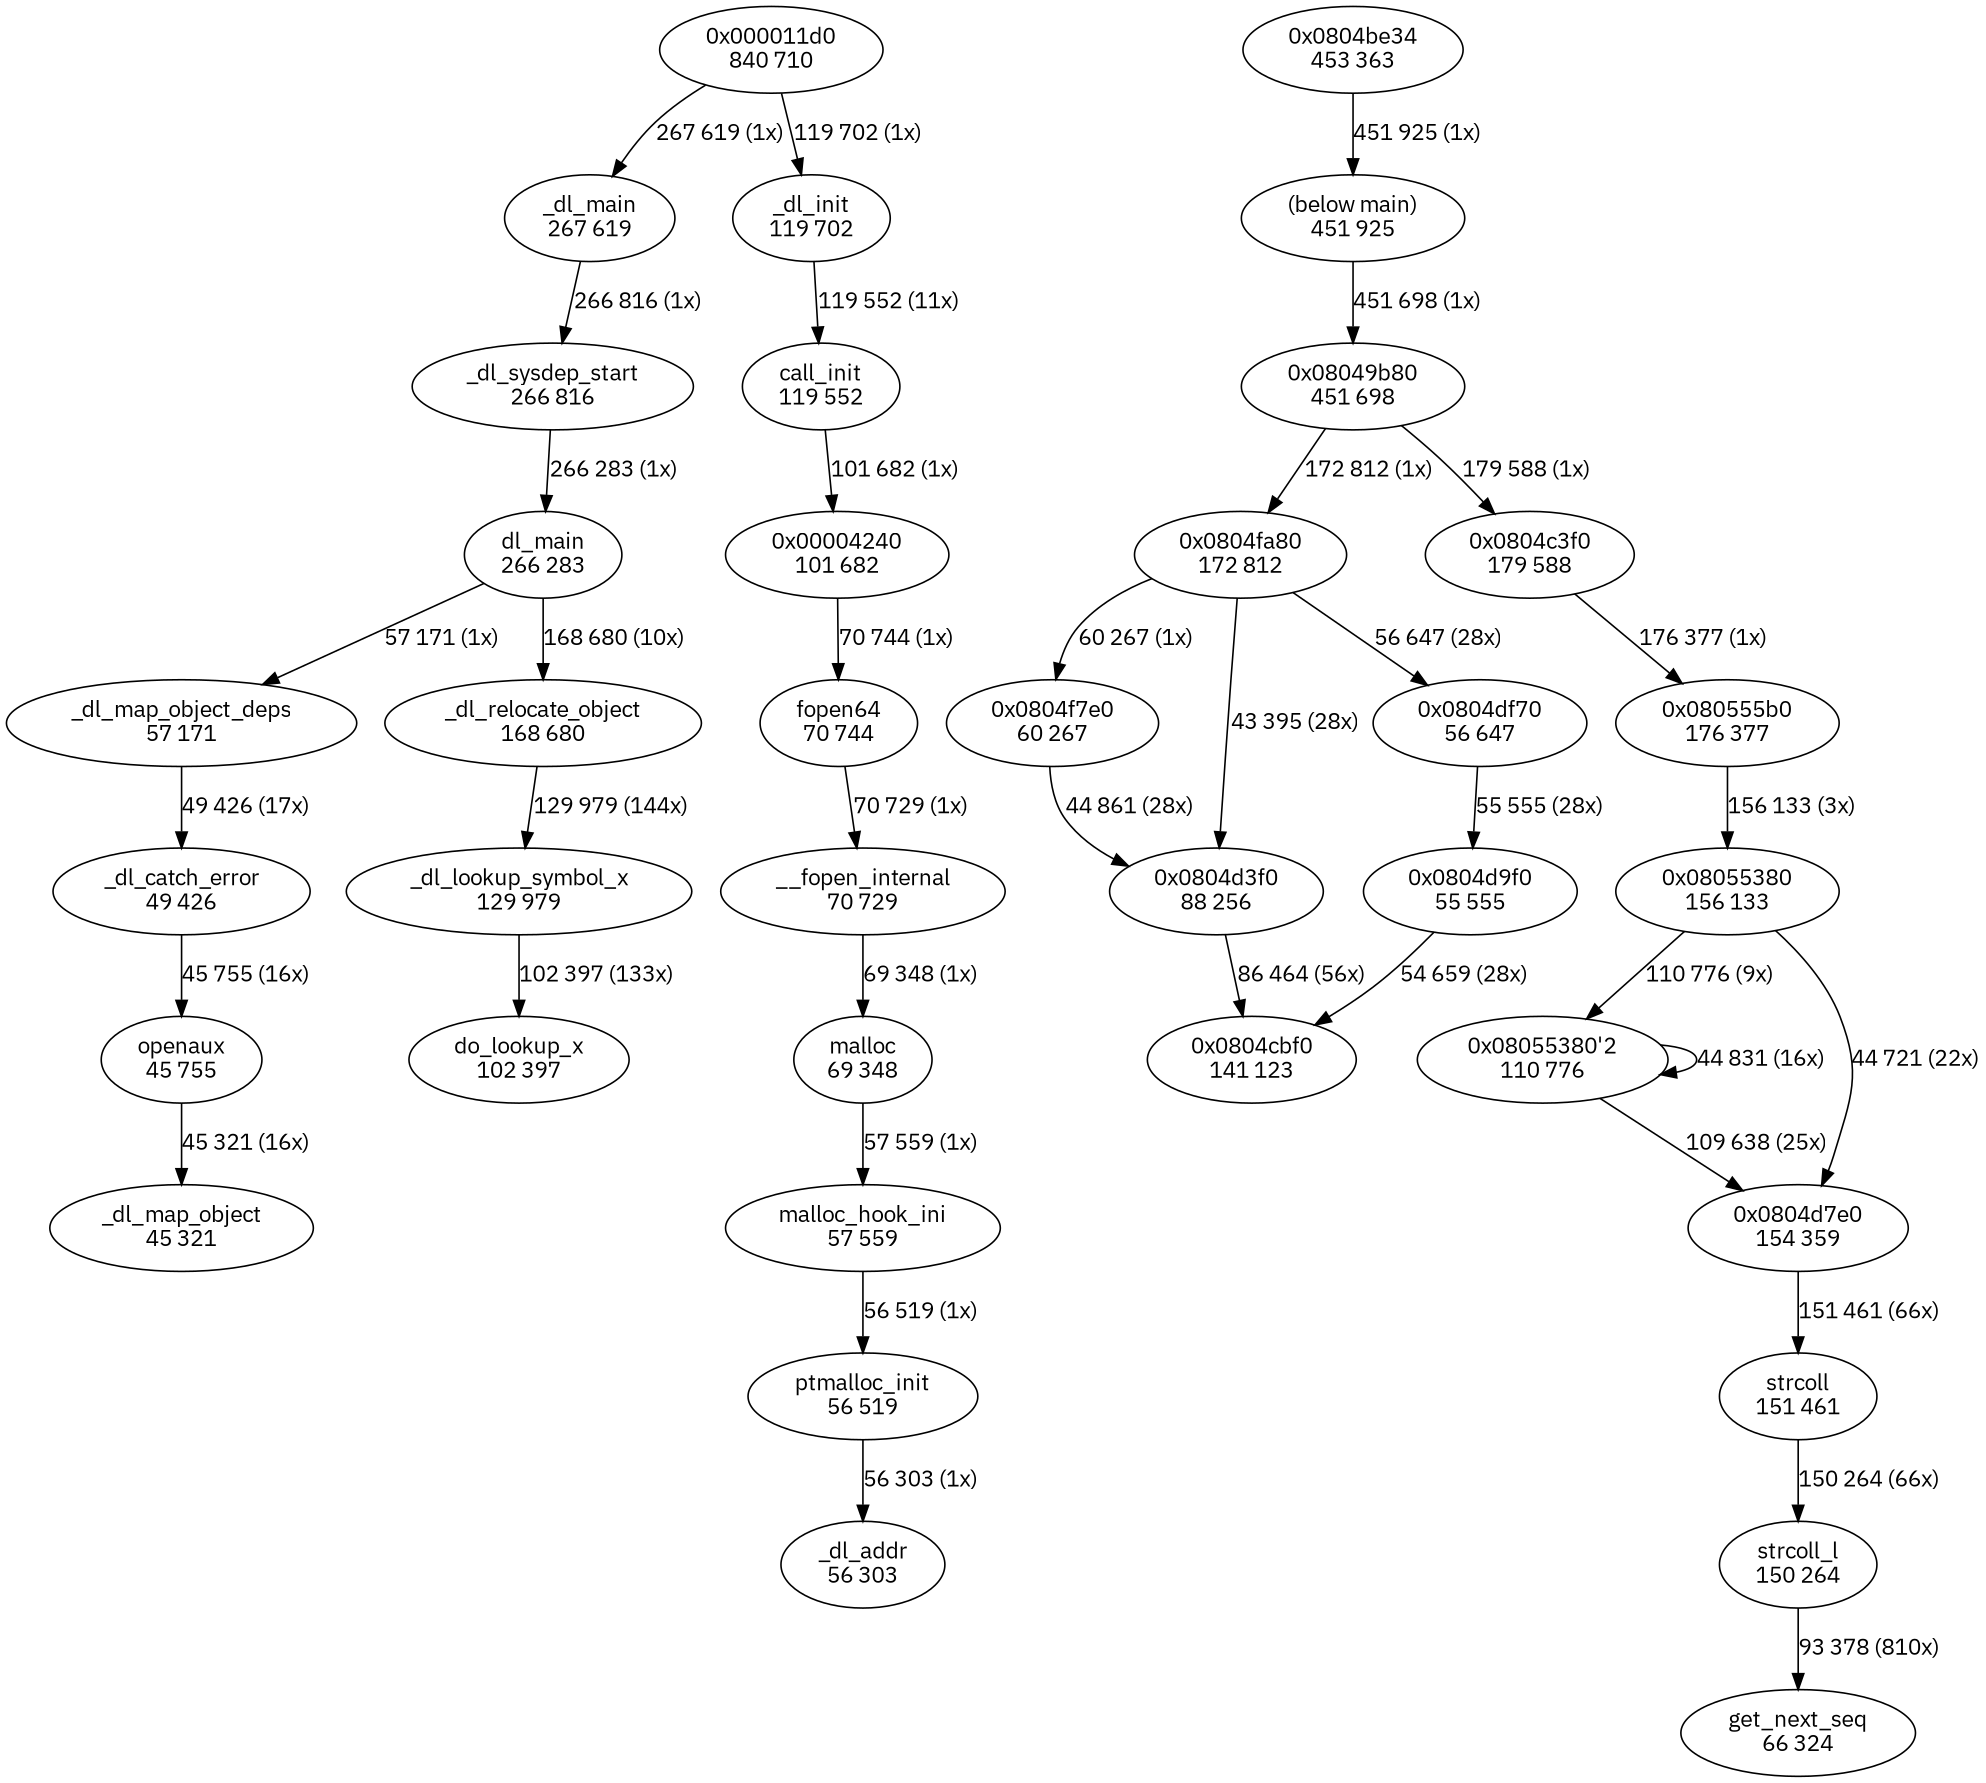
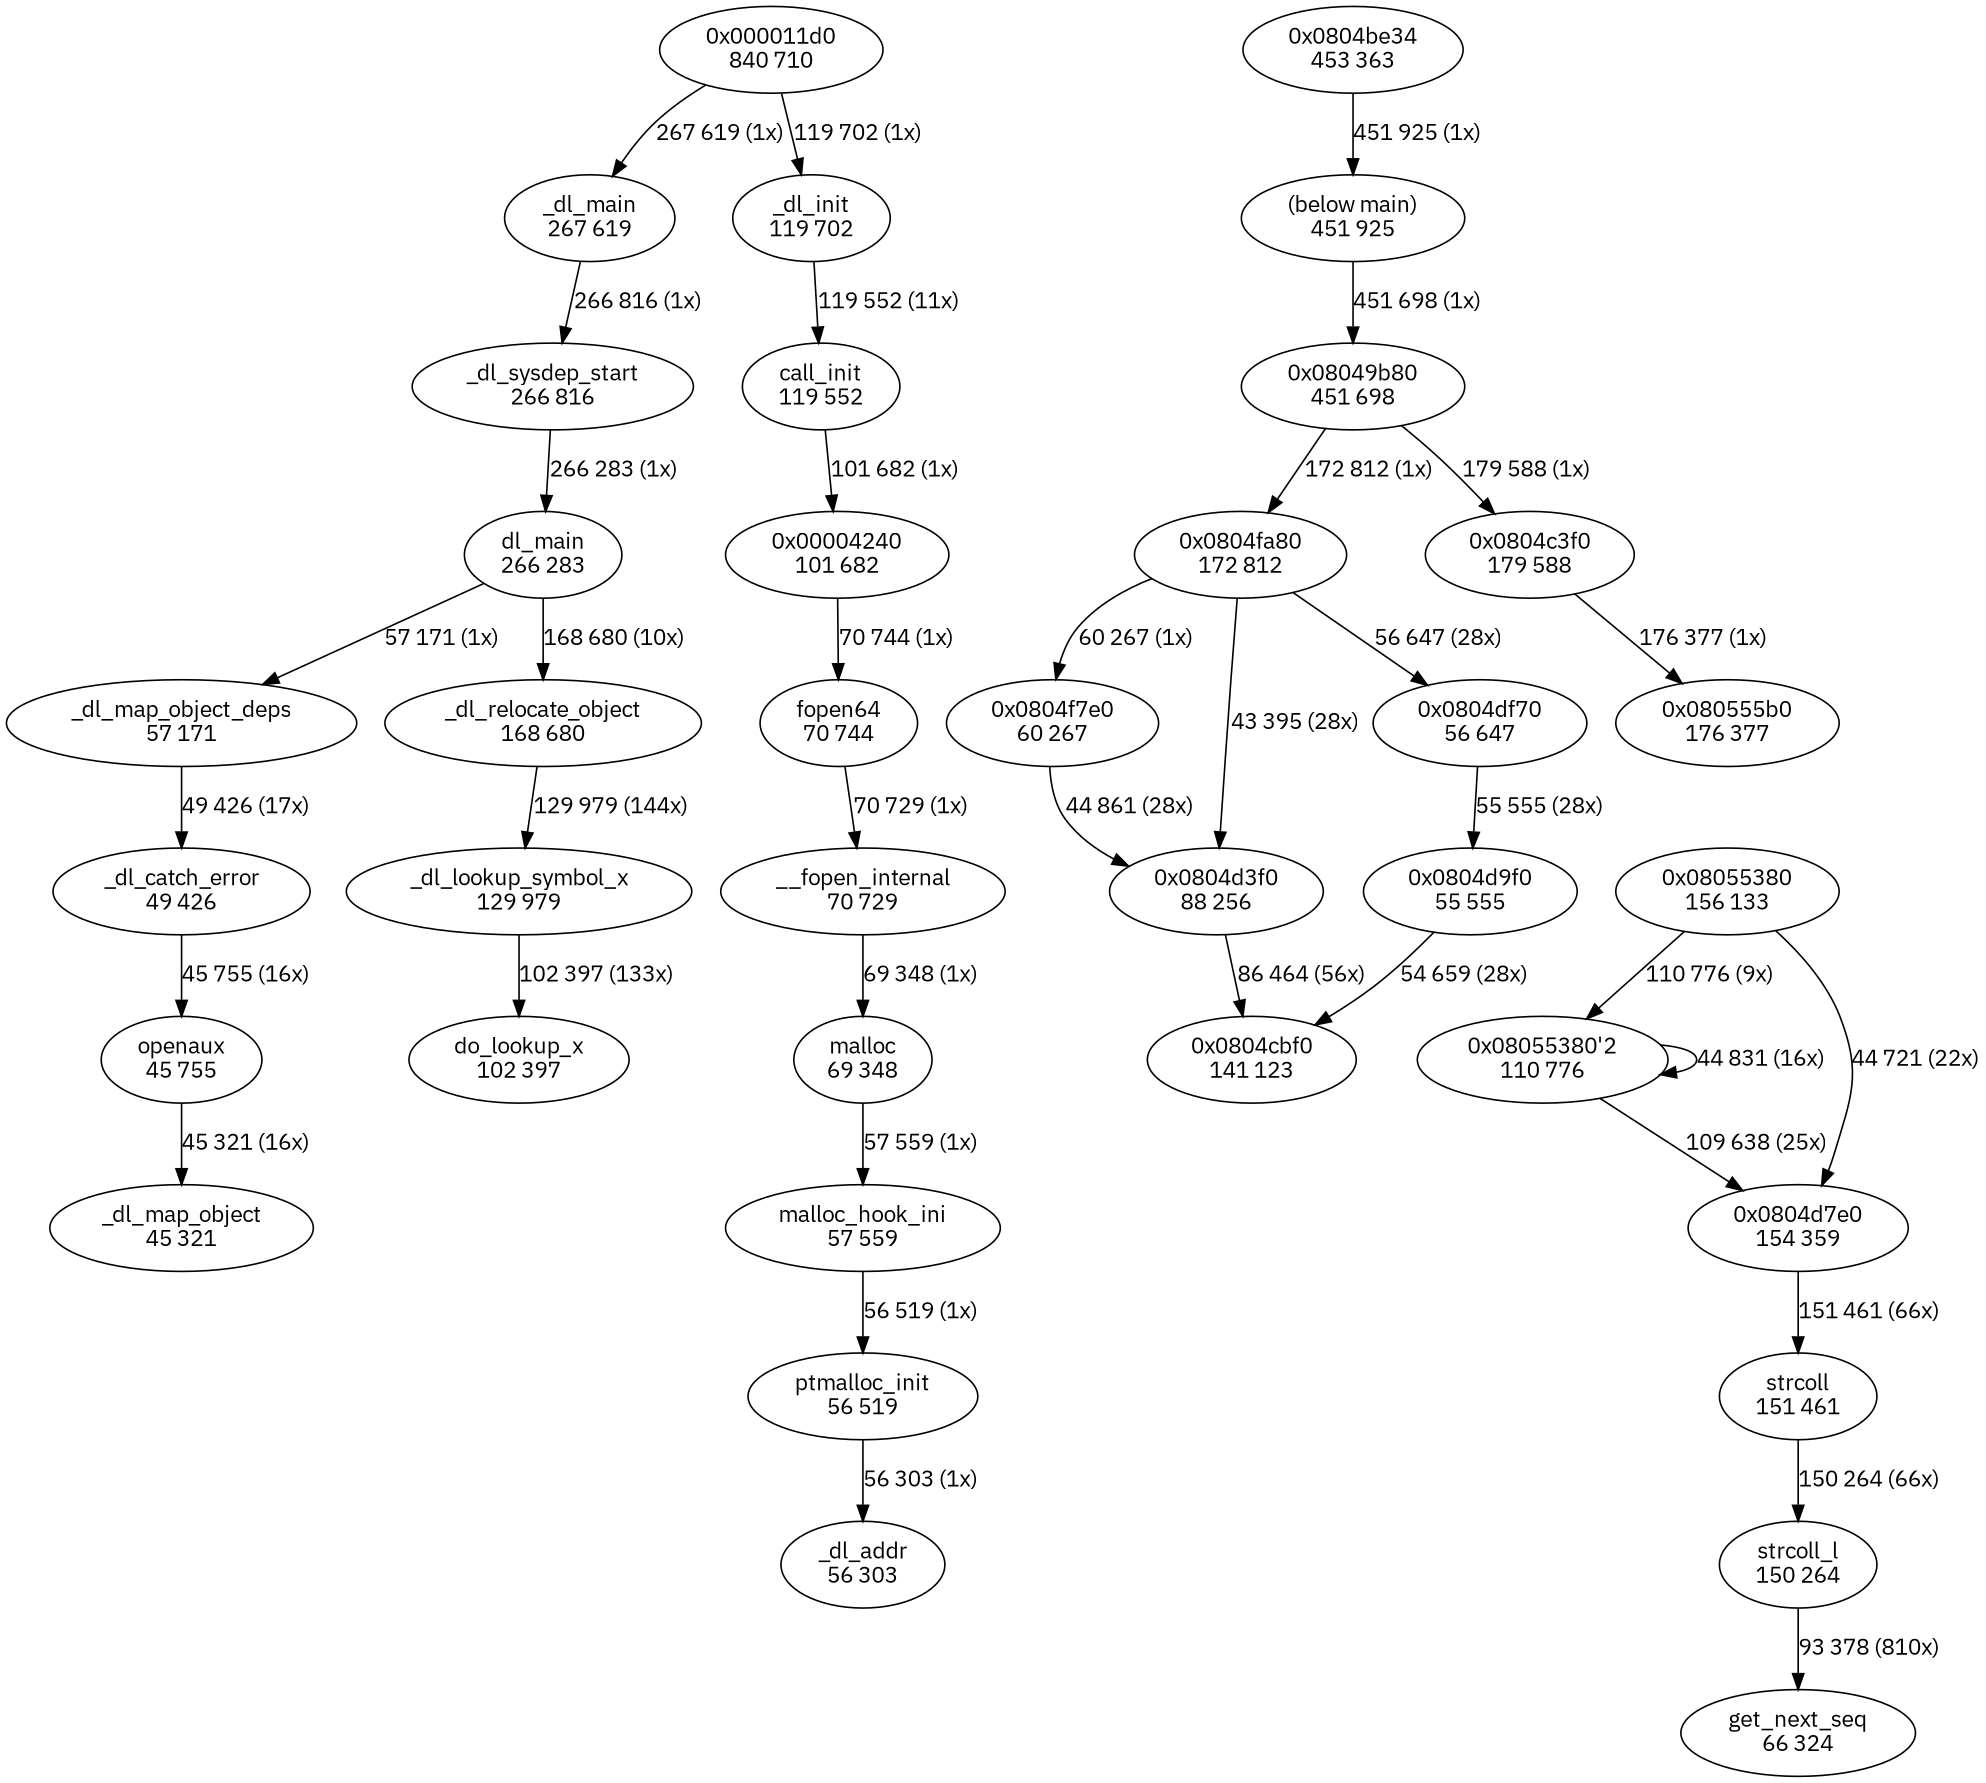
(1727, 799) -> none
